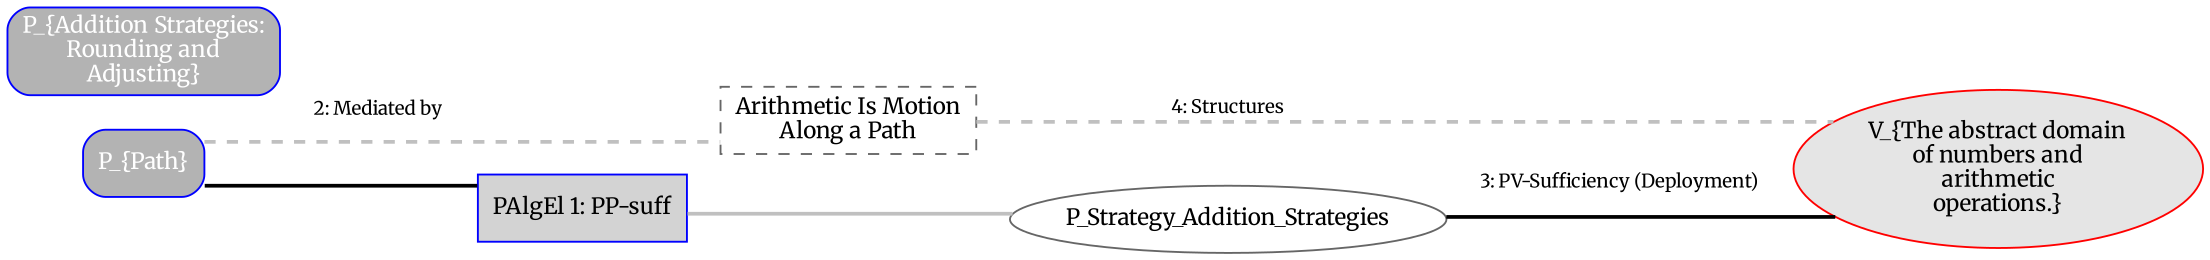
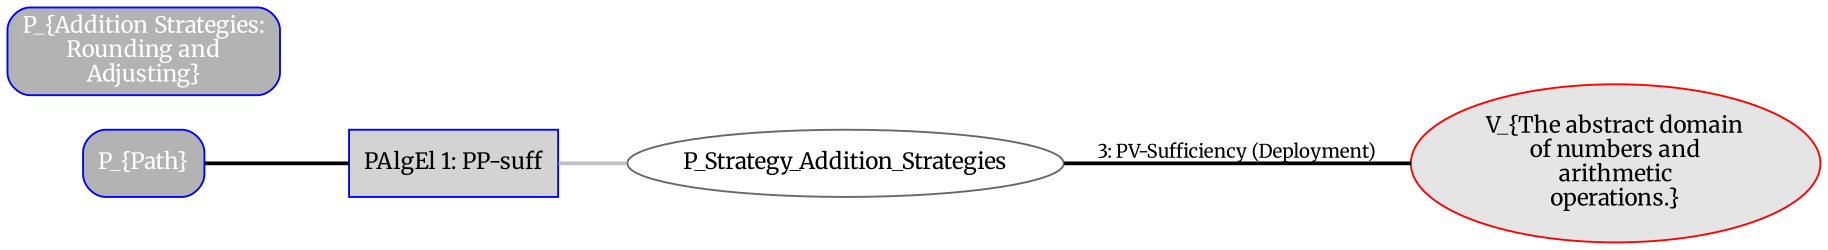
(848, 120) -> none
